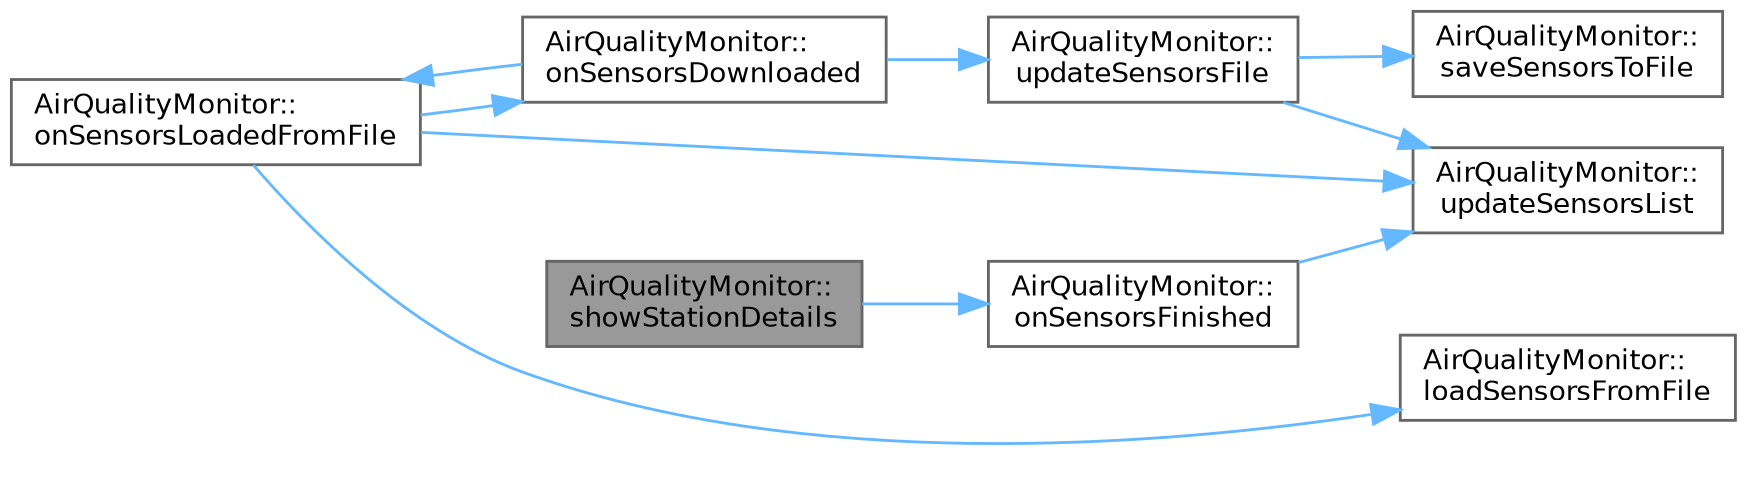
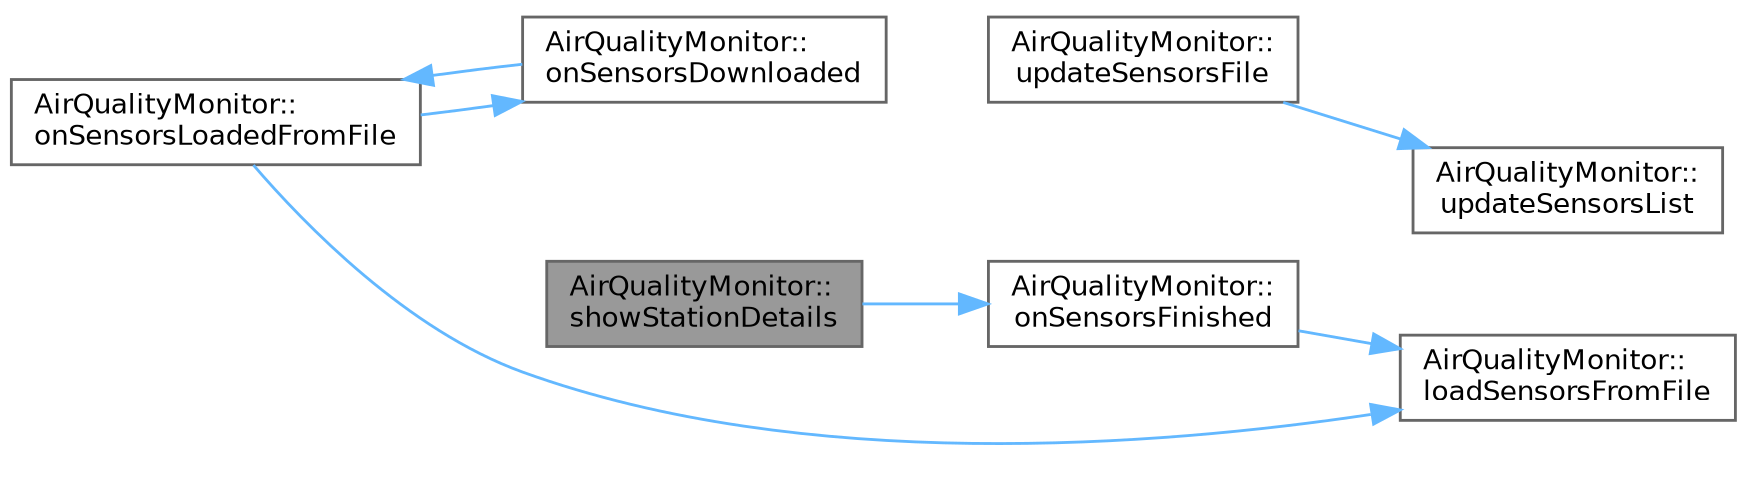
(1568, 54) -> none
(923, 60) -> none
(902, 157) -> none
(1341, 251) -> (1335, 337)
